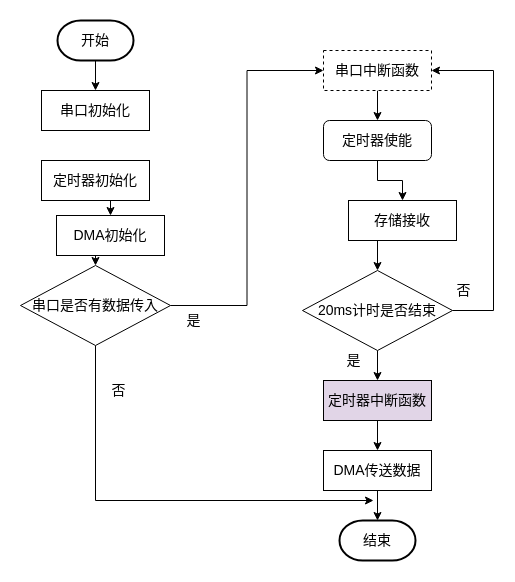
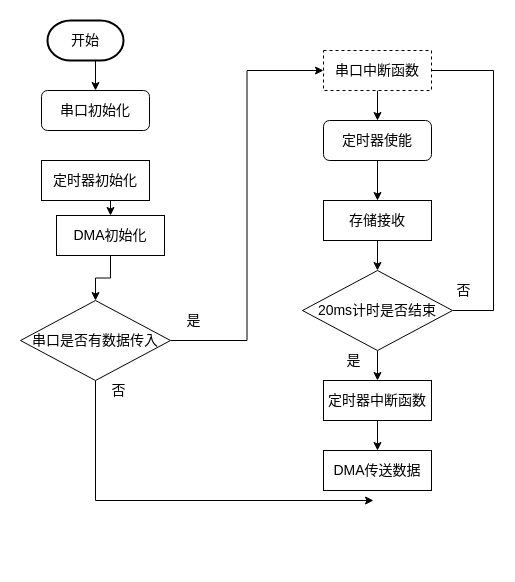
(96, 41) -> (86, 41)
(439, 71) -> (437, 71)
(96, 111) -> (96, 111)
(403, 221) -> (378, 221)
(96, 306) -> (96, 341)
(378, 401) -> (378, 401)
(378, 502) -> none
(378, 541) -> none
